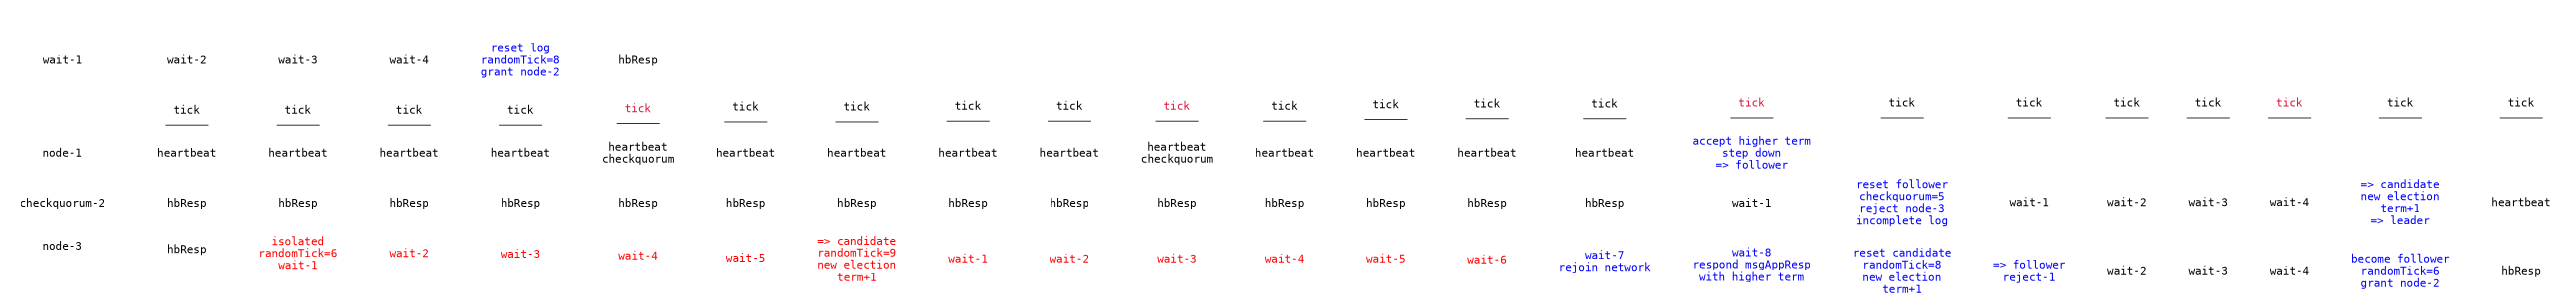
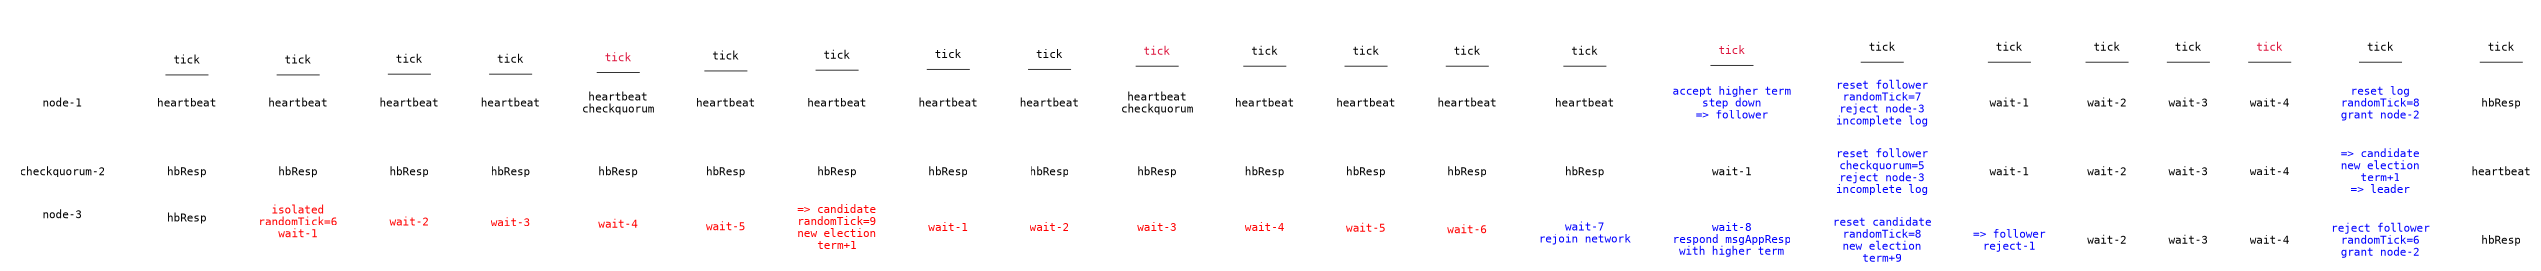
none -> (1882, 104)
(1902, 272) -> (1882, 241)
(2400, 272) -> (2381, 241)
